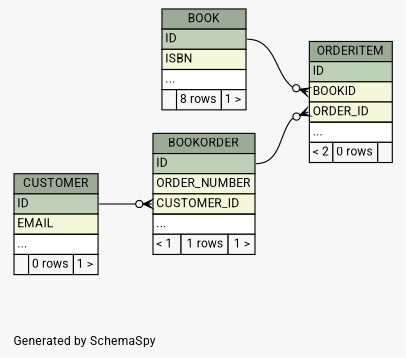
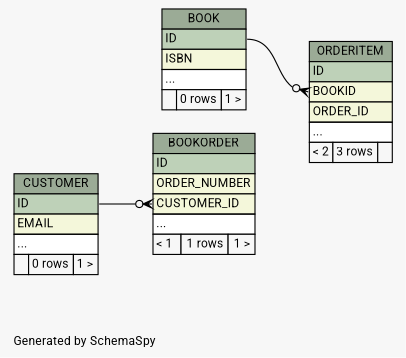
(199, 99) -> (199, 99)
(279, 146) -> none
(355, 152) -> (355, 152)
